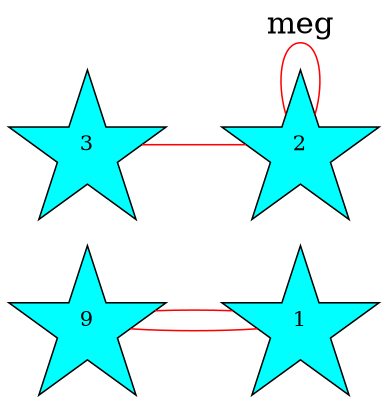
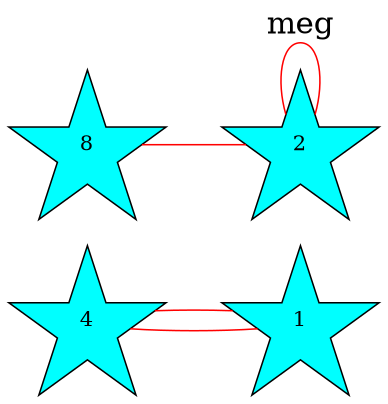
(87, 145) -> (87, 145)
(87, 320) -> (87, 320)
